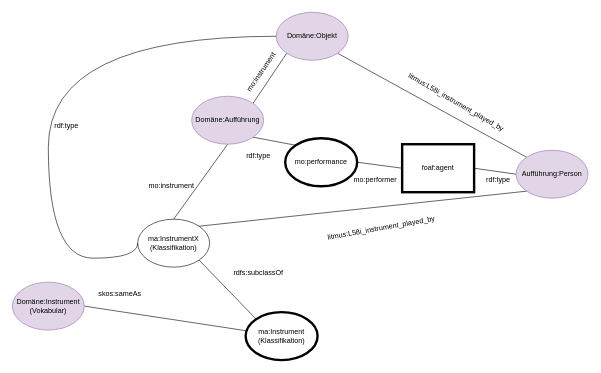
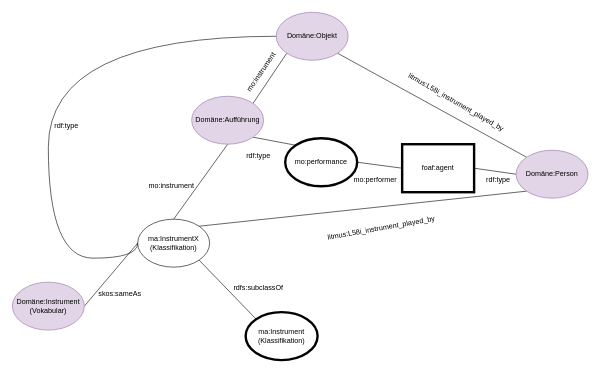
(552, 174) -> (552, 174)
(258, 273) -> (258, 288)
(164, 318) -> (106, 280)
